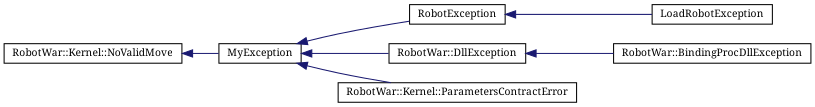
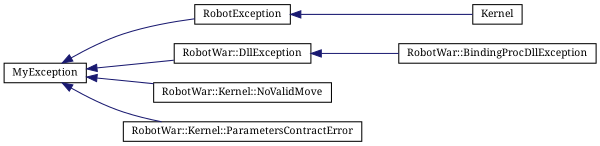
(712, 14) -> (497, 14)
(206, 53) -> (125, 81)
